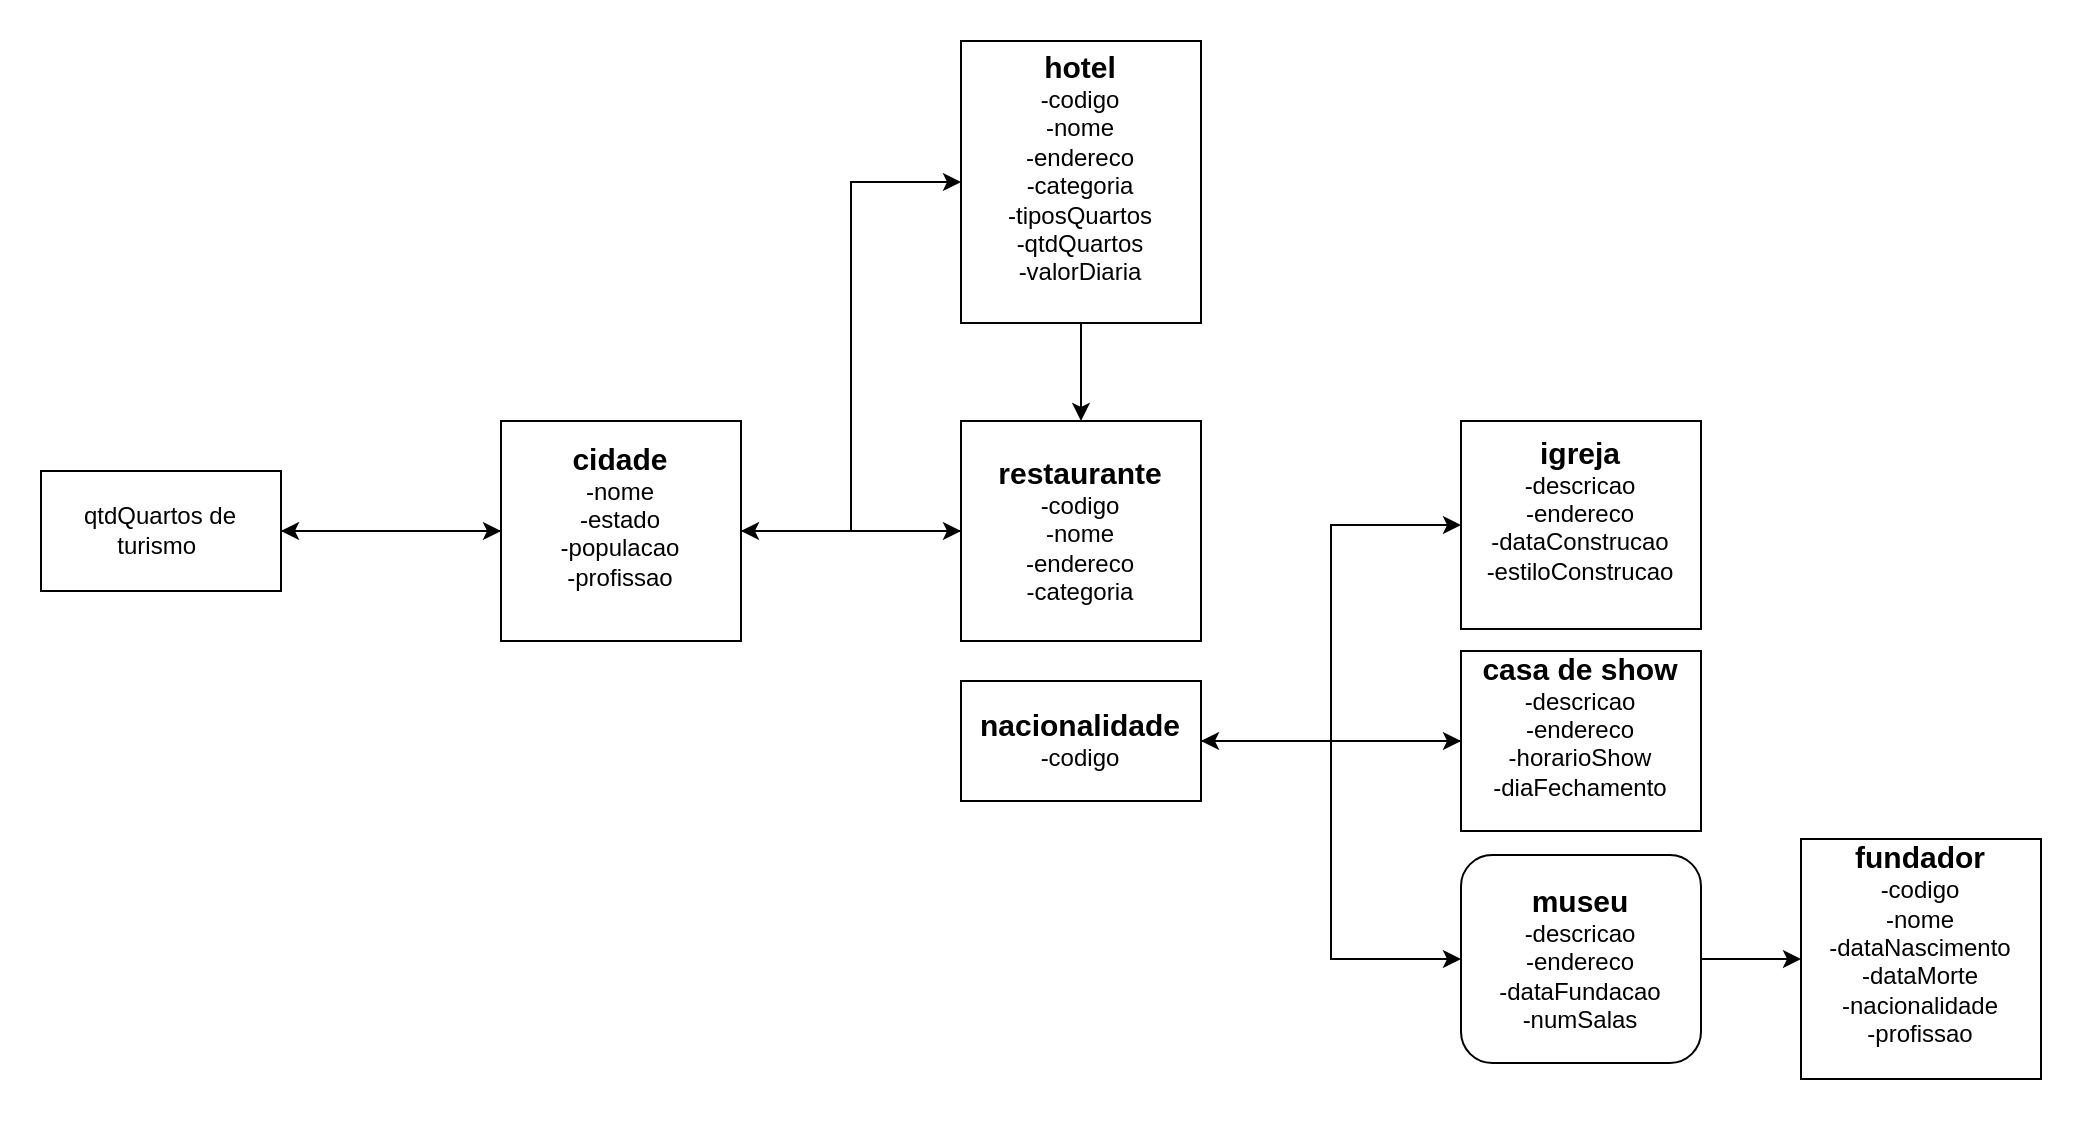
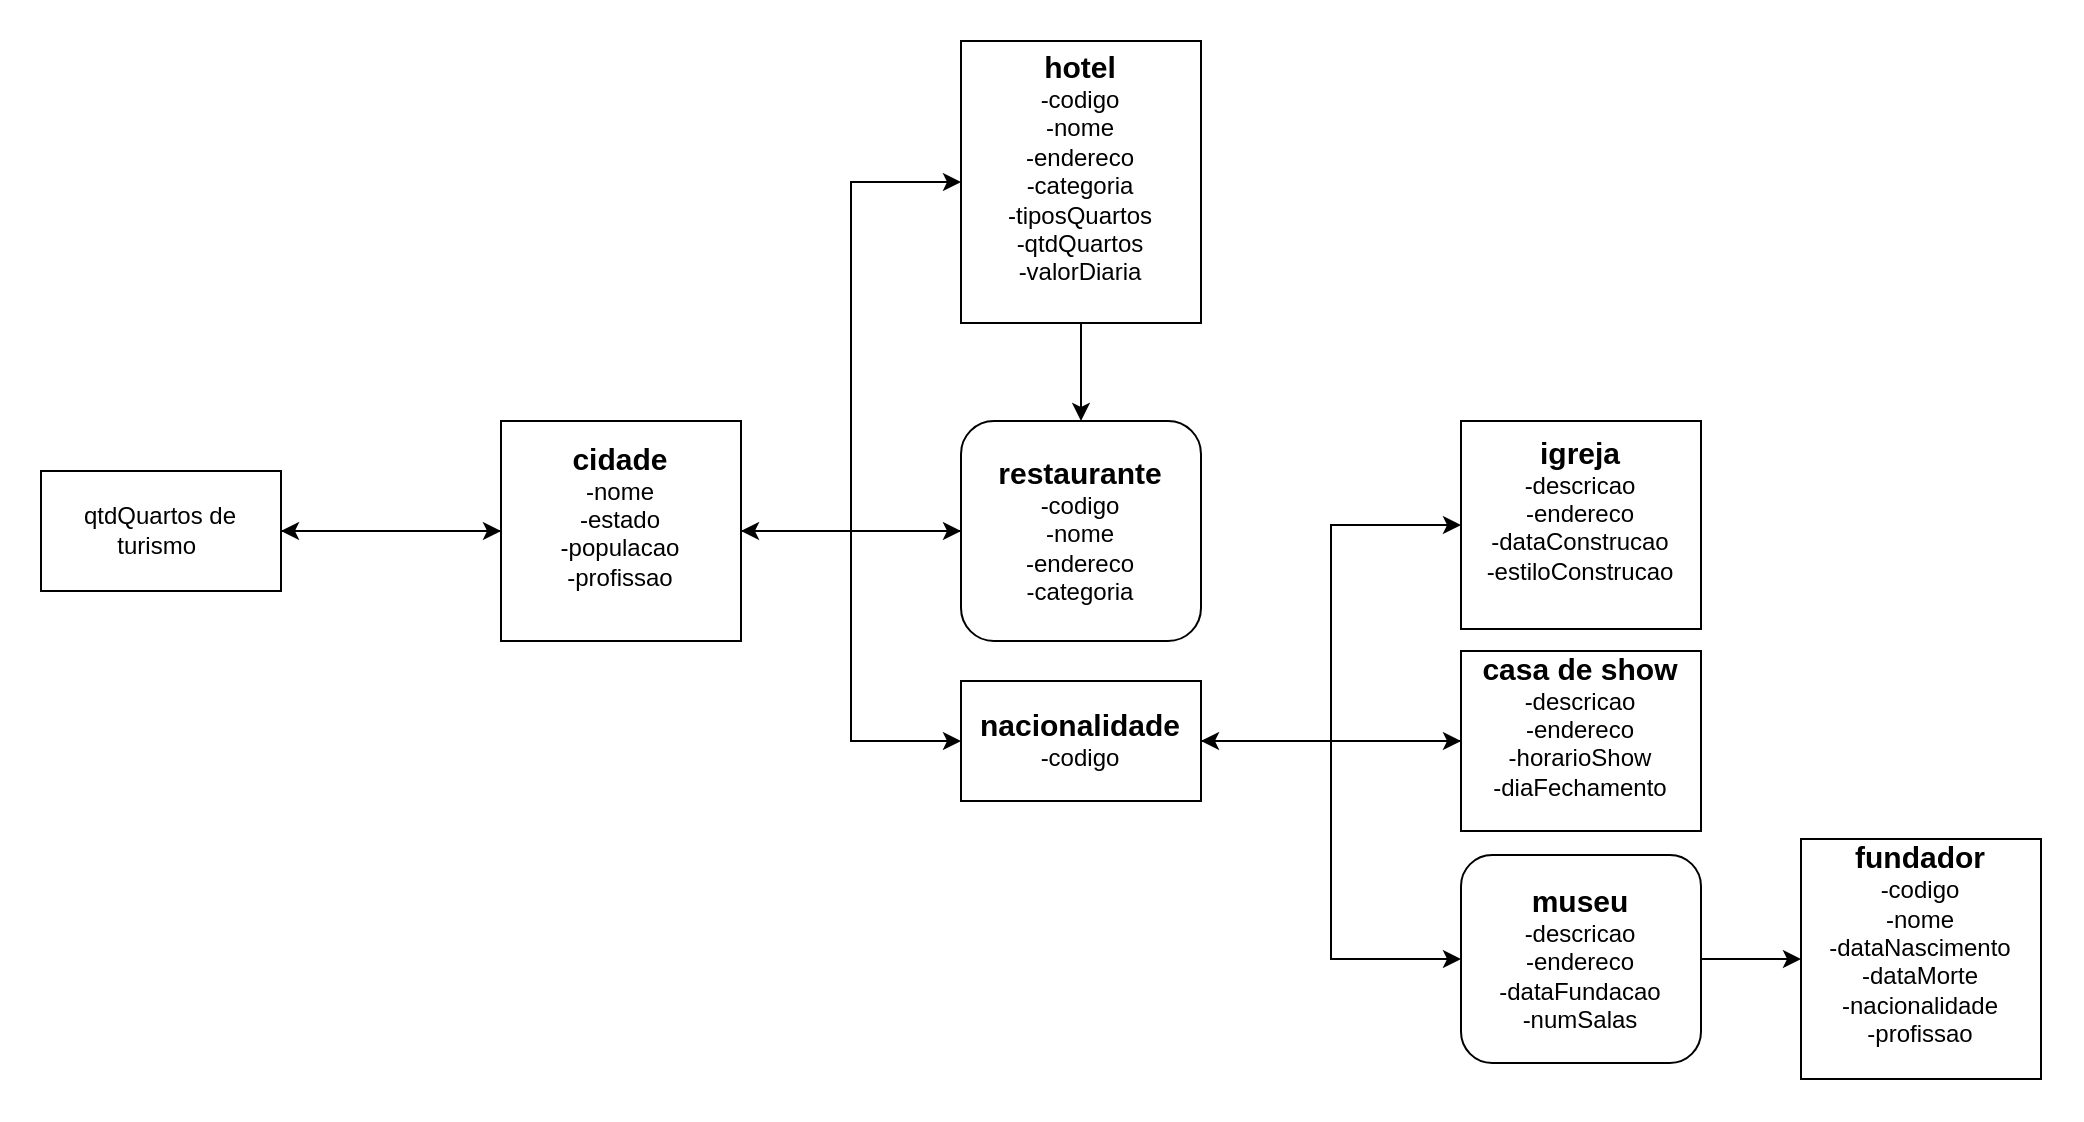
(1081, 531) -> (1081, 531)
none -> (851, 686)
